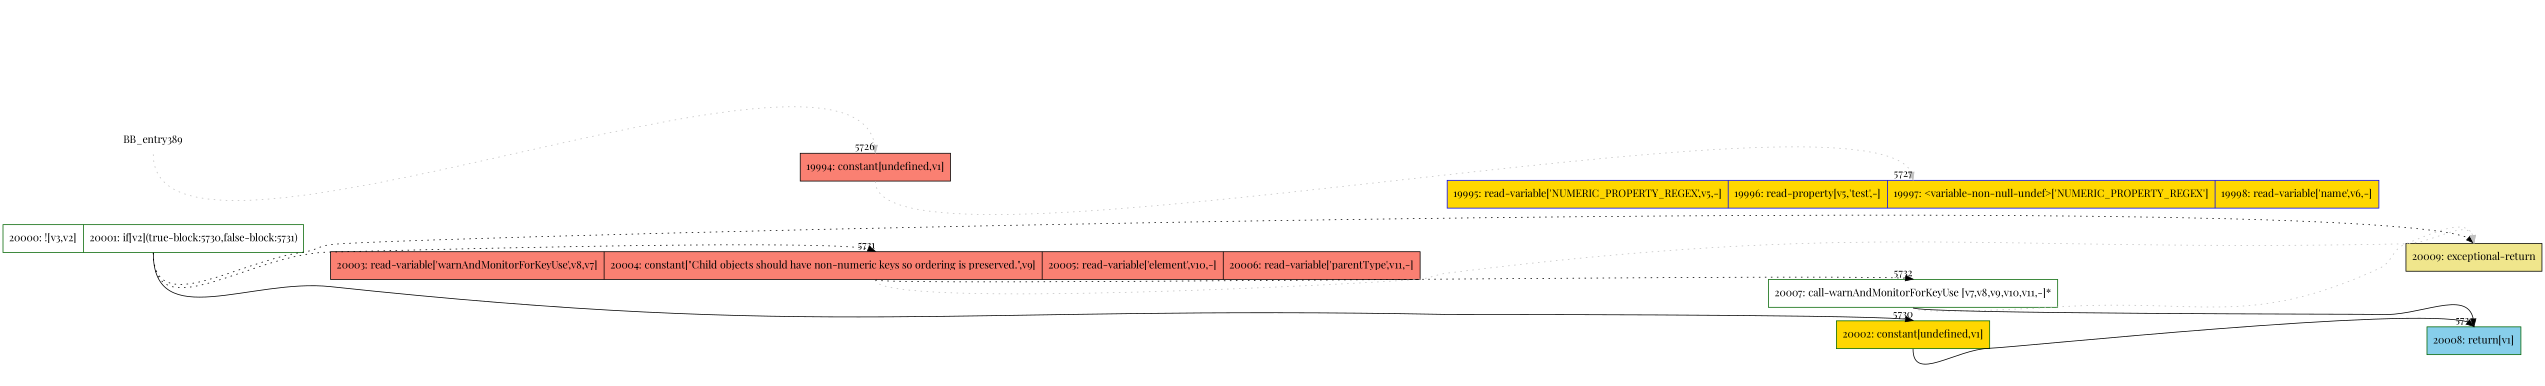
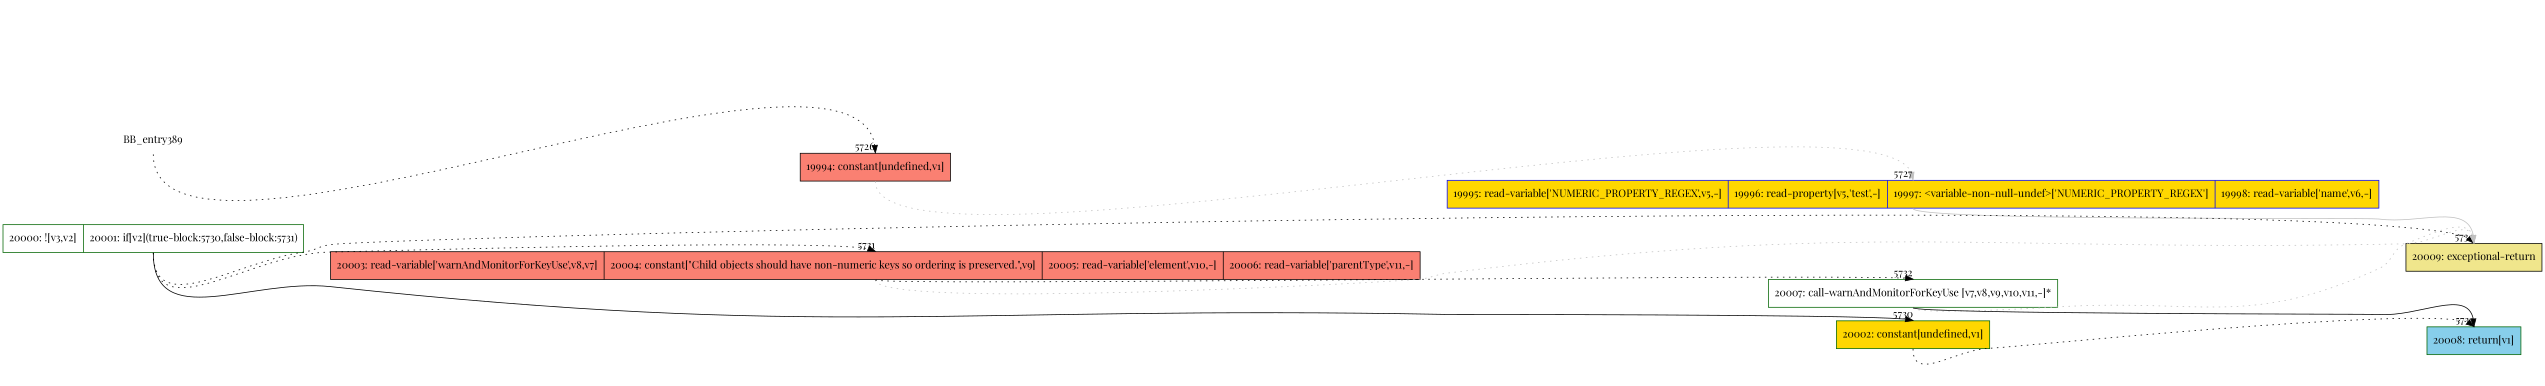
(511, 154) -> (511, 154)
none -> (2340, 219)
(2184, 332) -> (2184, 332)
